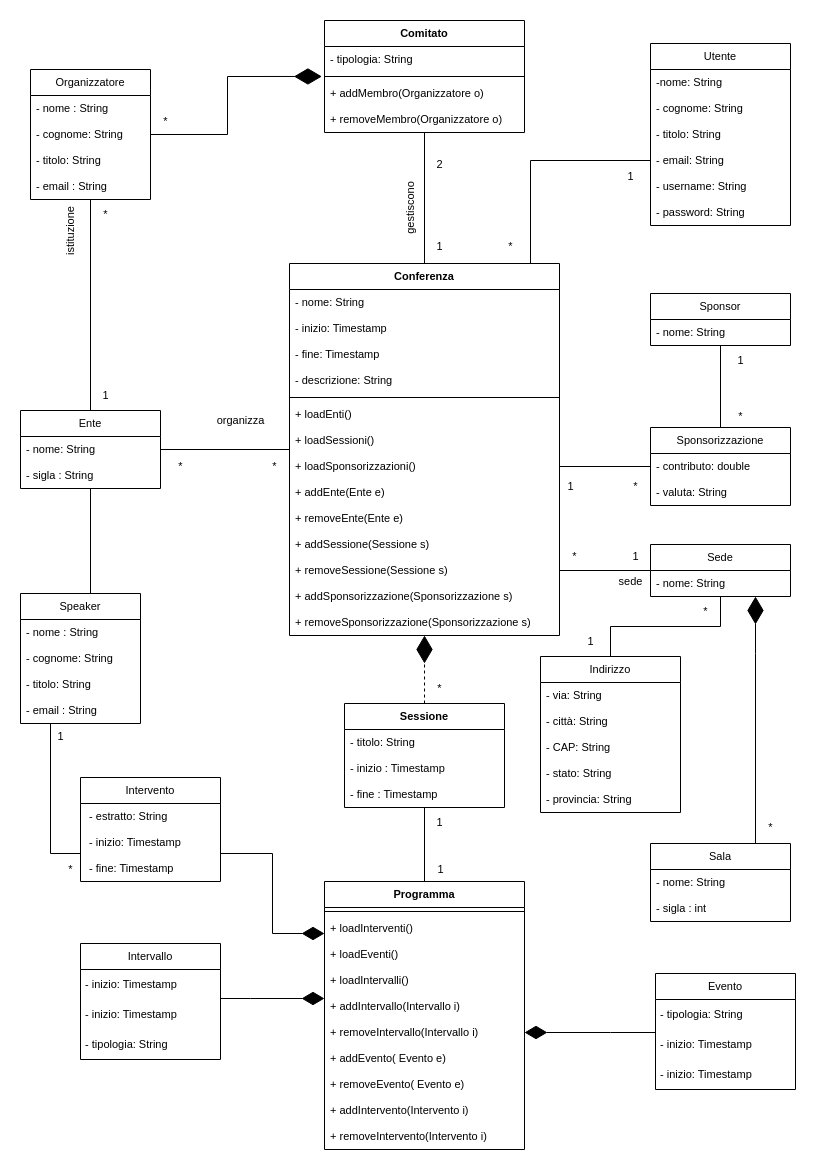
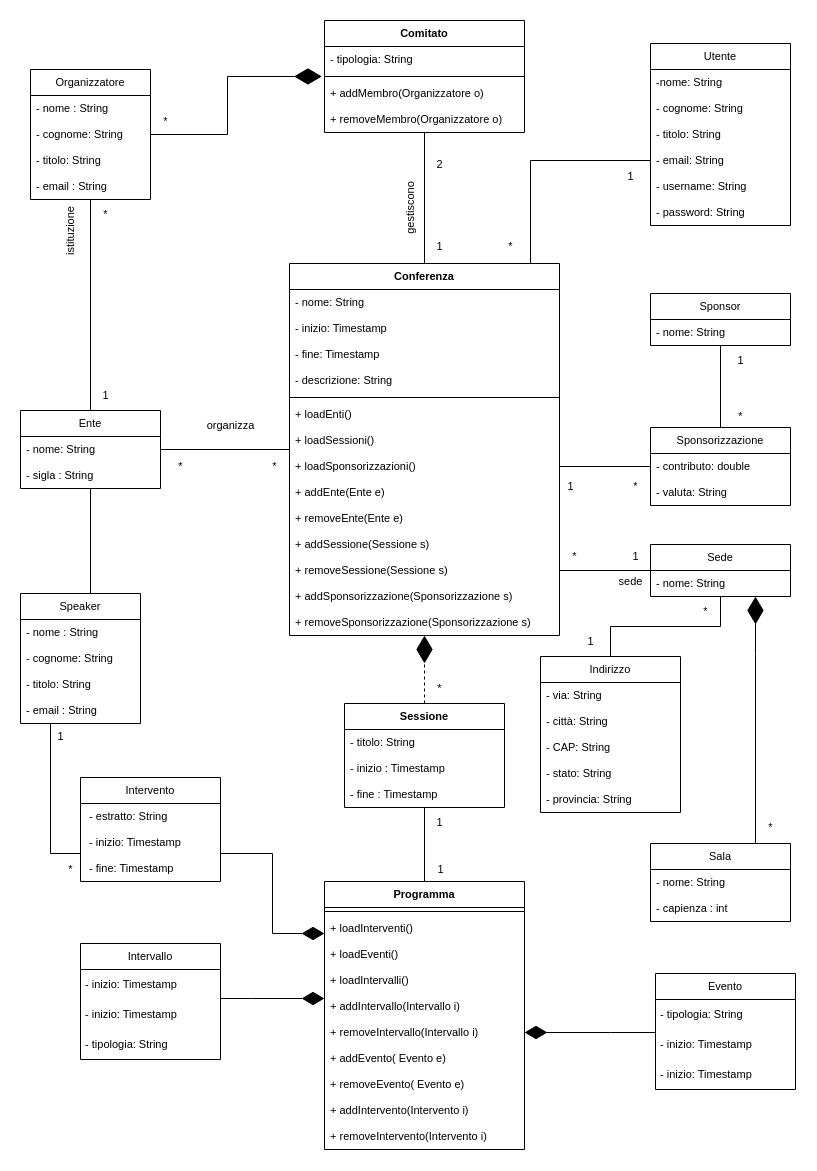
(241, 421) -> (231, 426)
(687, 909) -> (697, 909)
